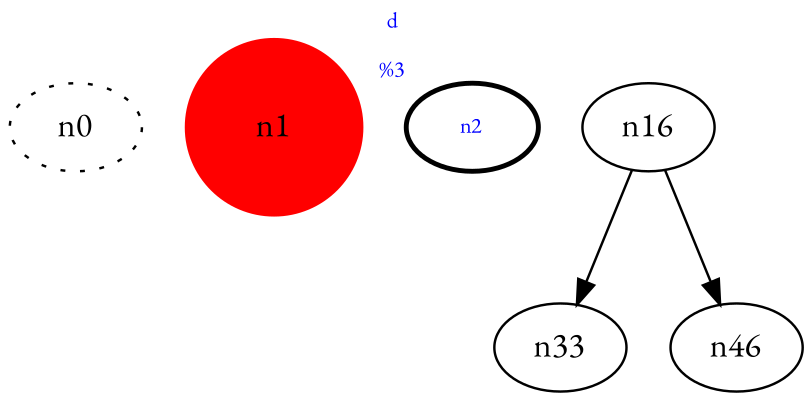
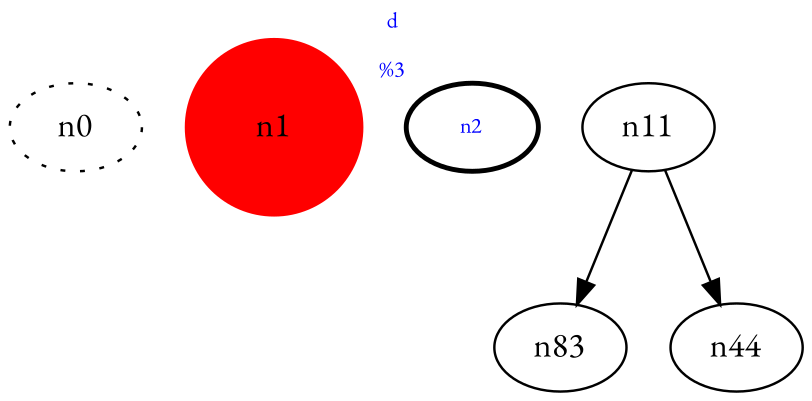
(649, 127) -> (649, 127)
(560, 348) -> (560, 348)
(737, 348) -> (737, 348)
